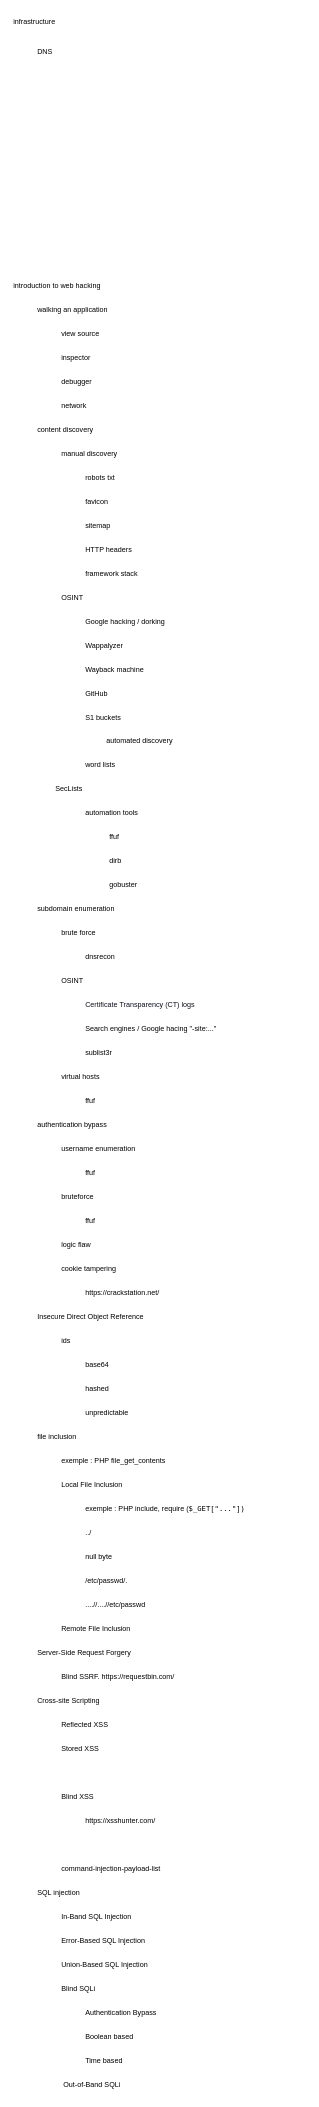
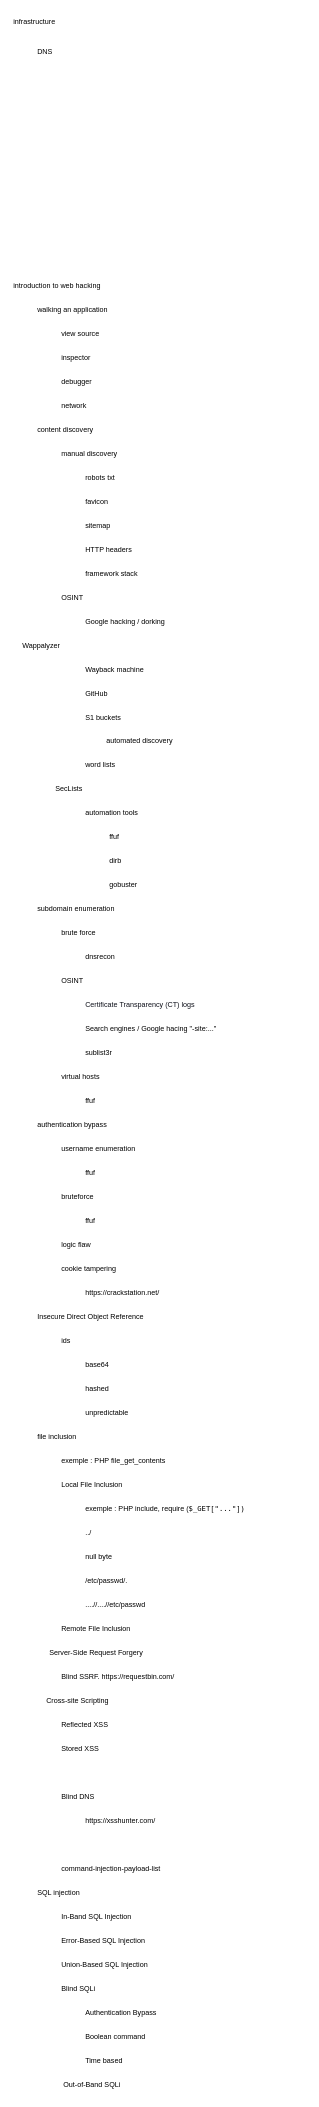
(183, 645) -> (120, 645)
(135, 1653) -> (147, 1653)
(135, 1701) -> (144, 1701)
(77, 1797) -> (77, 1797)
(110, 2037) -> (114, 2037)
